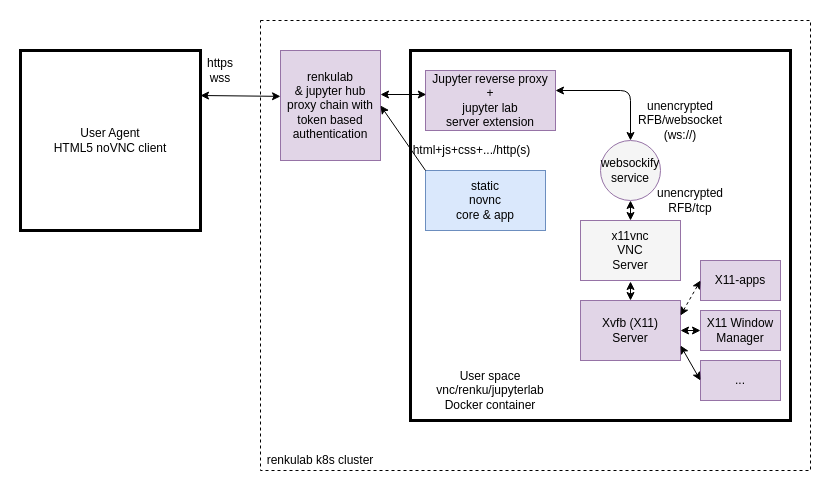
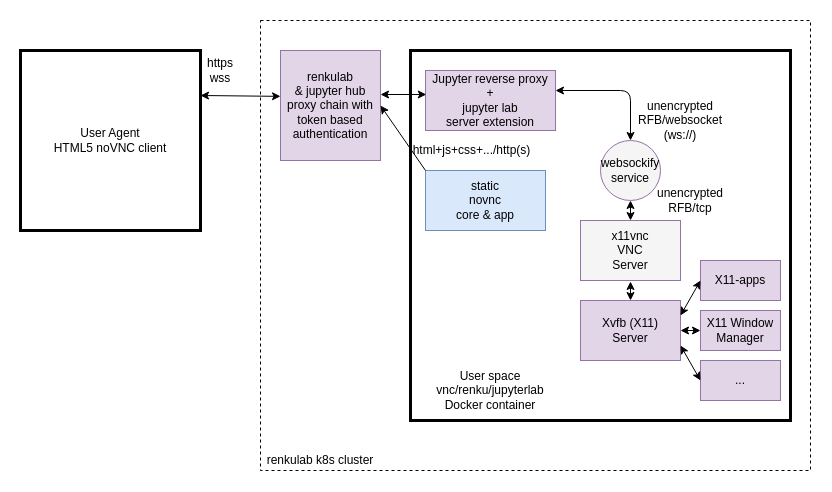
(691, 298) -> (691, 298)
